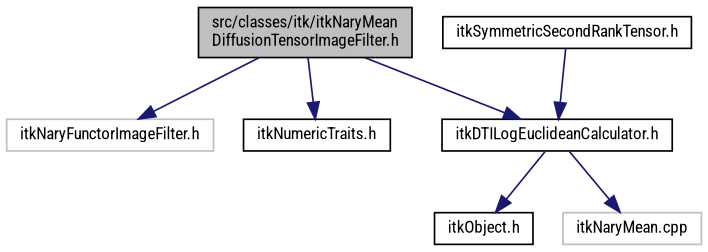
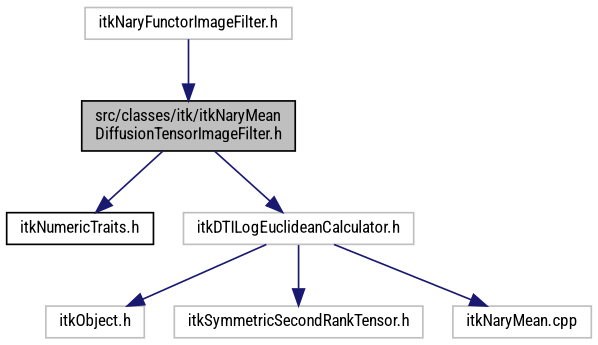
(567, 33) -> (299, 322)
(563, 75) -> (299, 267)
(206, 84) -> (188, 62)
(557, 135) -> (299, 229)
(484, 229) -> (95, 322)
